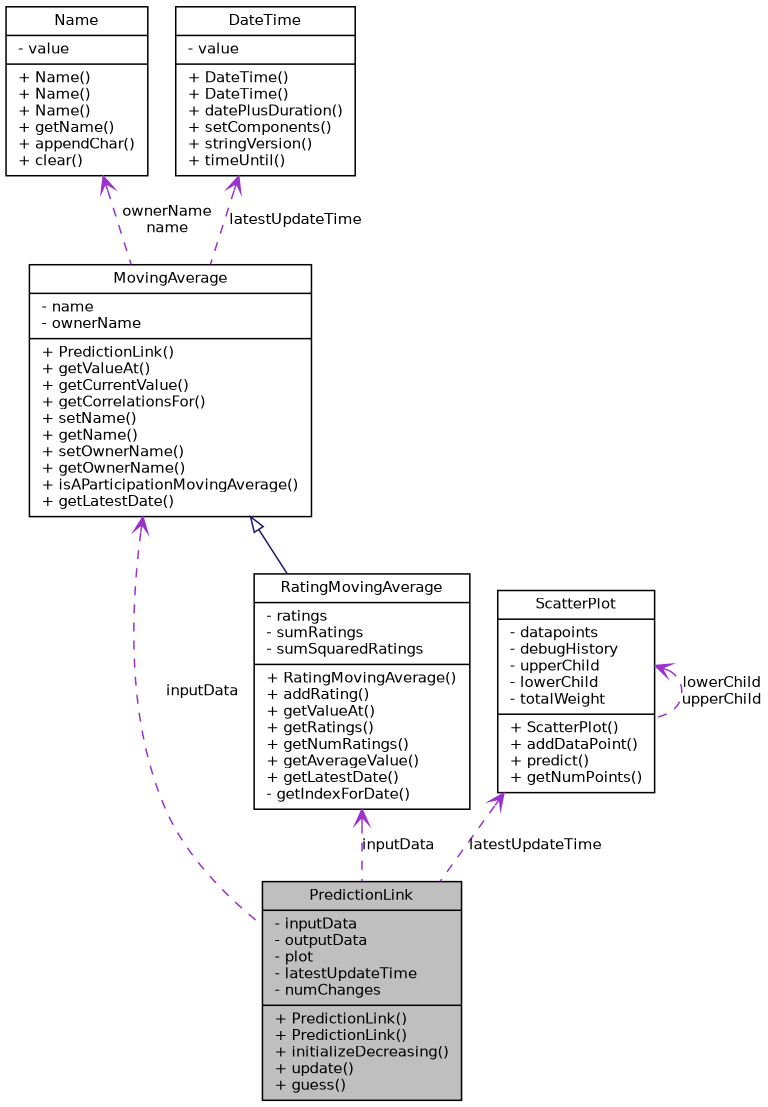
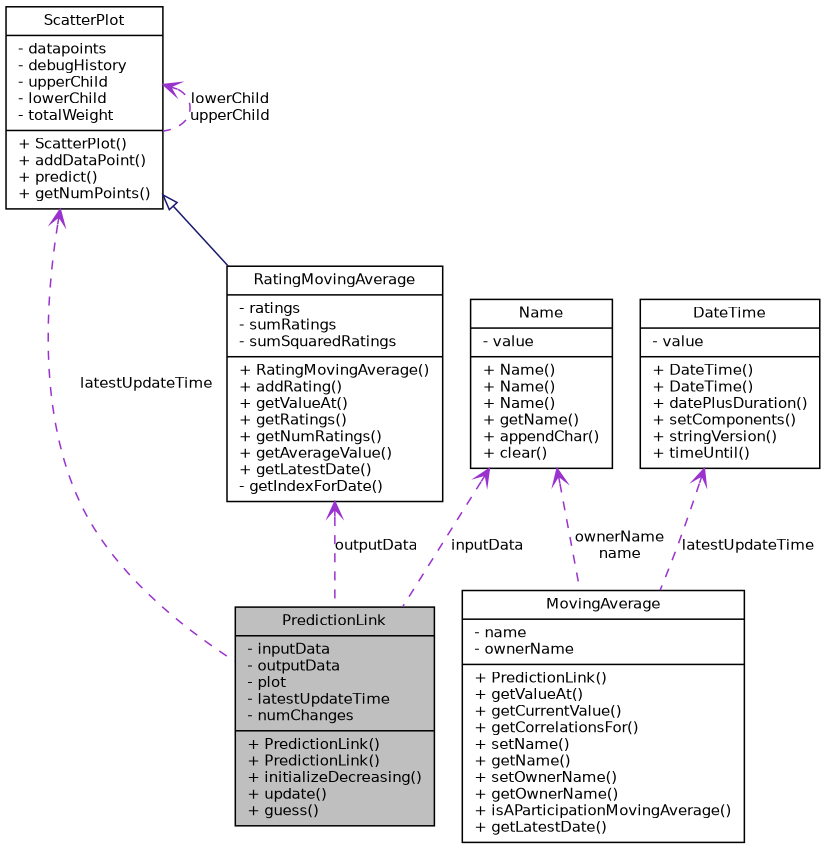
(273, 552) -> (201, 236)
(146, 748) -> (442, 544)
(399, 845) -> (376, 546)
